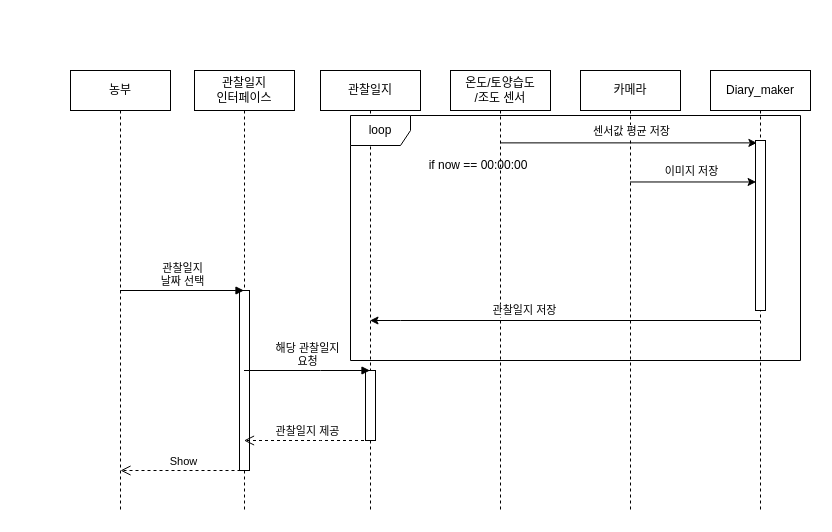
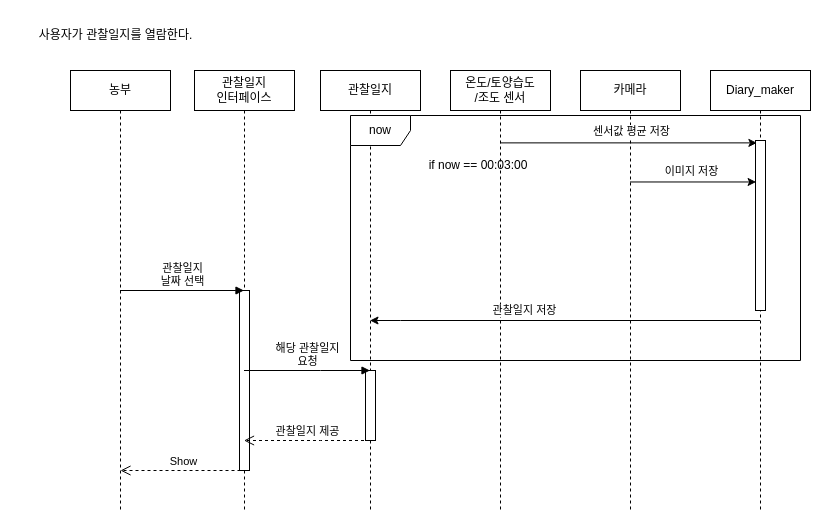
none -> (116, 36)
(381, 131) -> (381, 131)
(479, 166) -> (479, 166)
